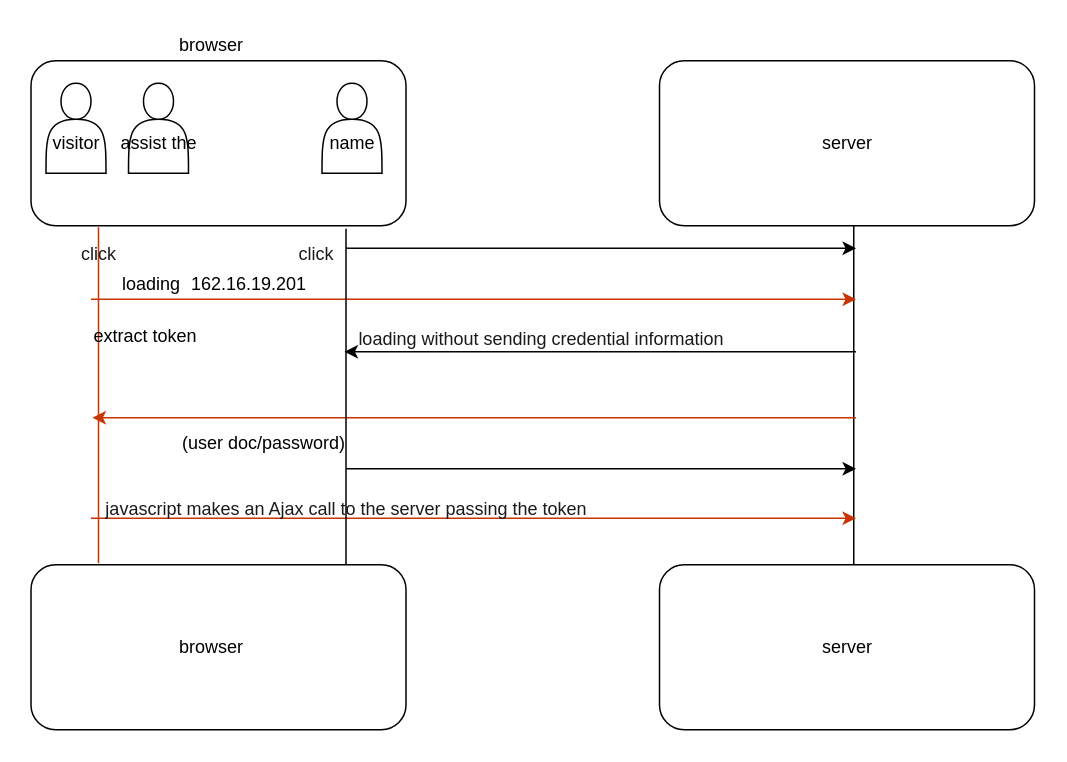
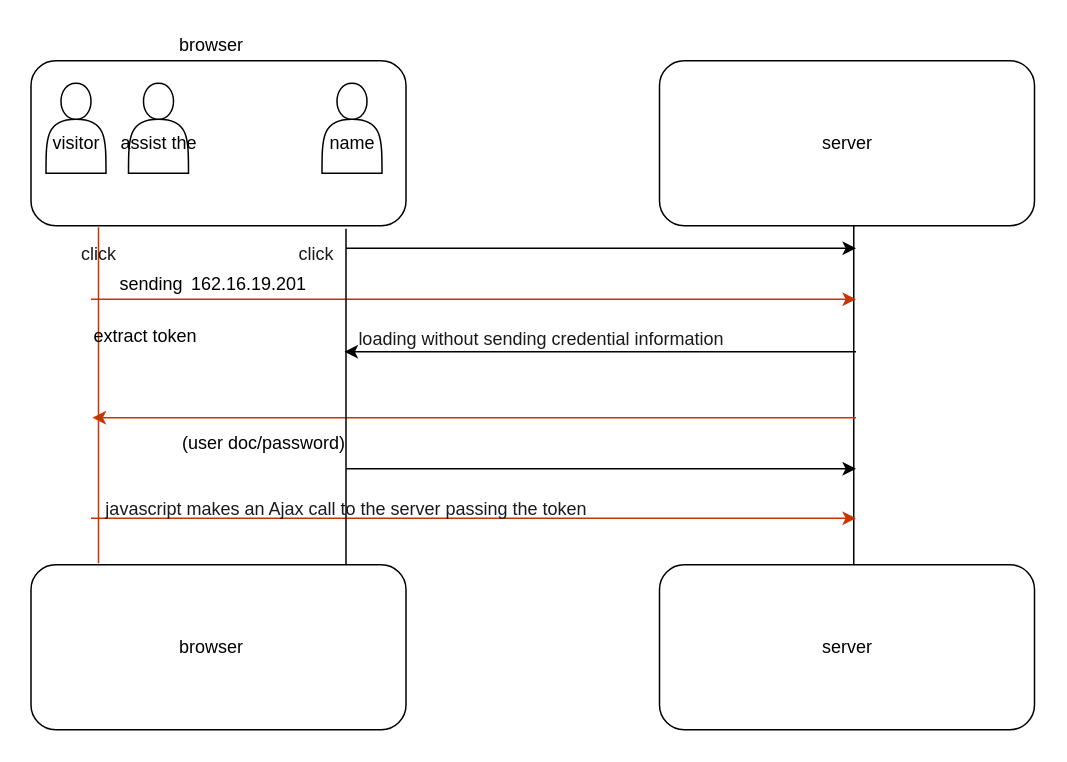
(152, 284) -> (152, 284)
